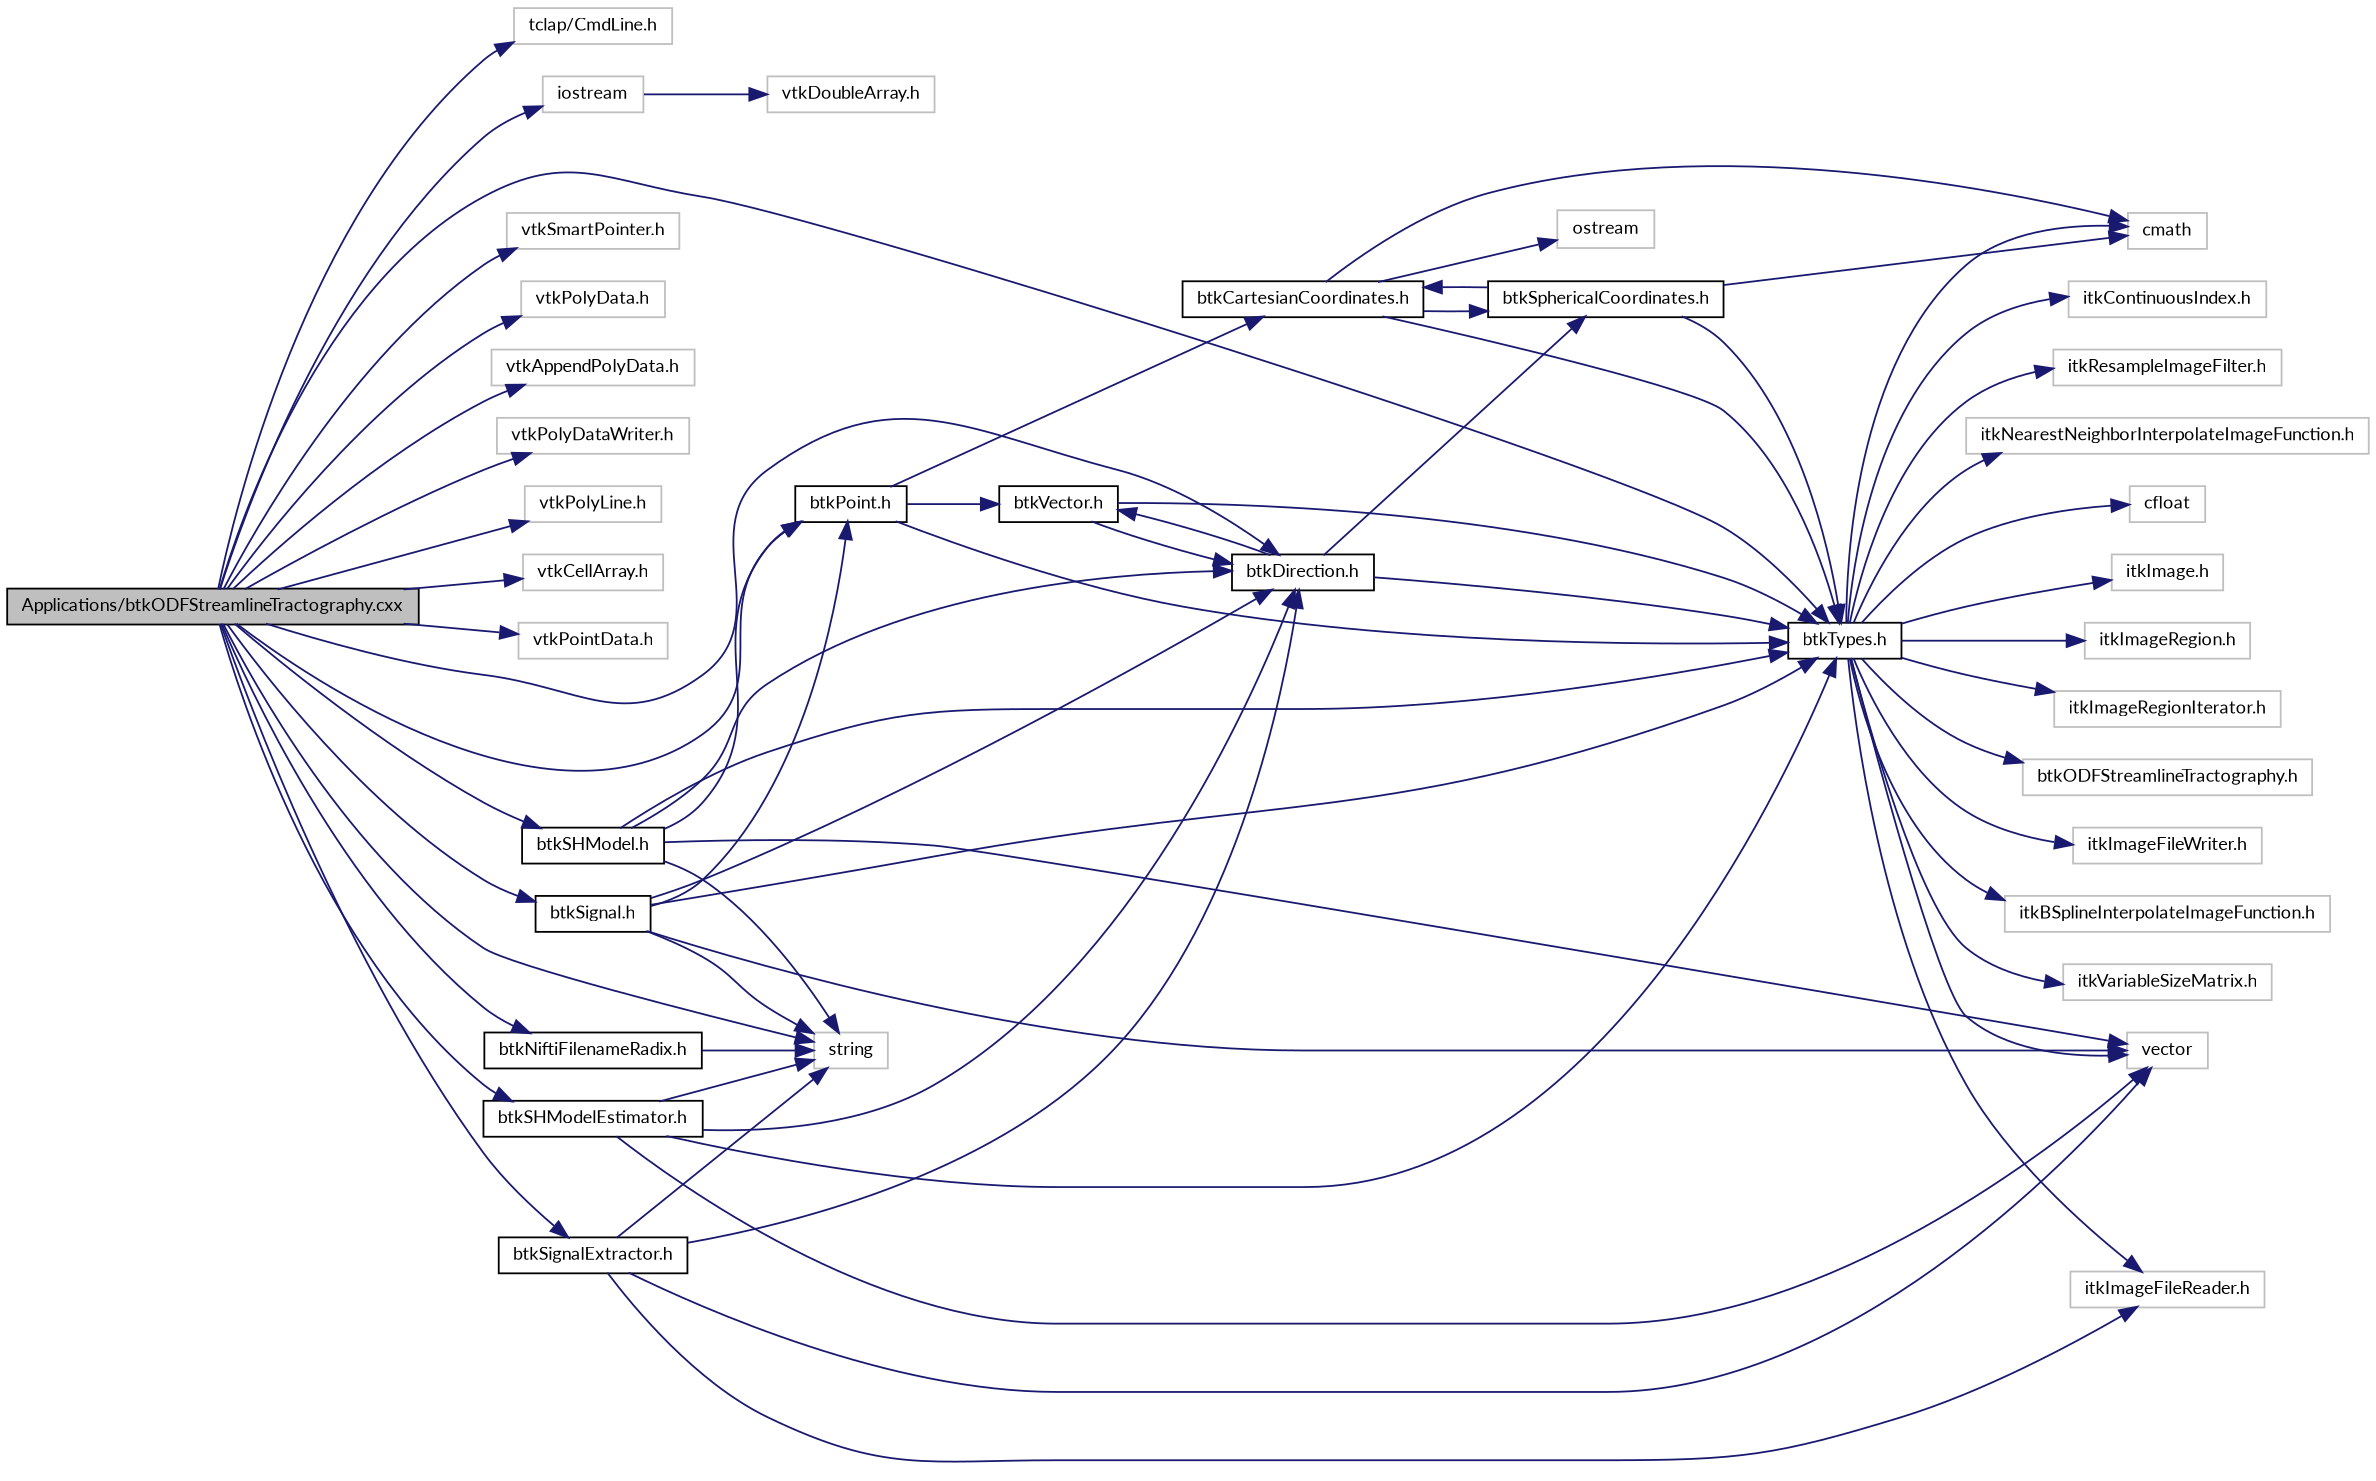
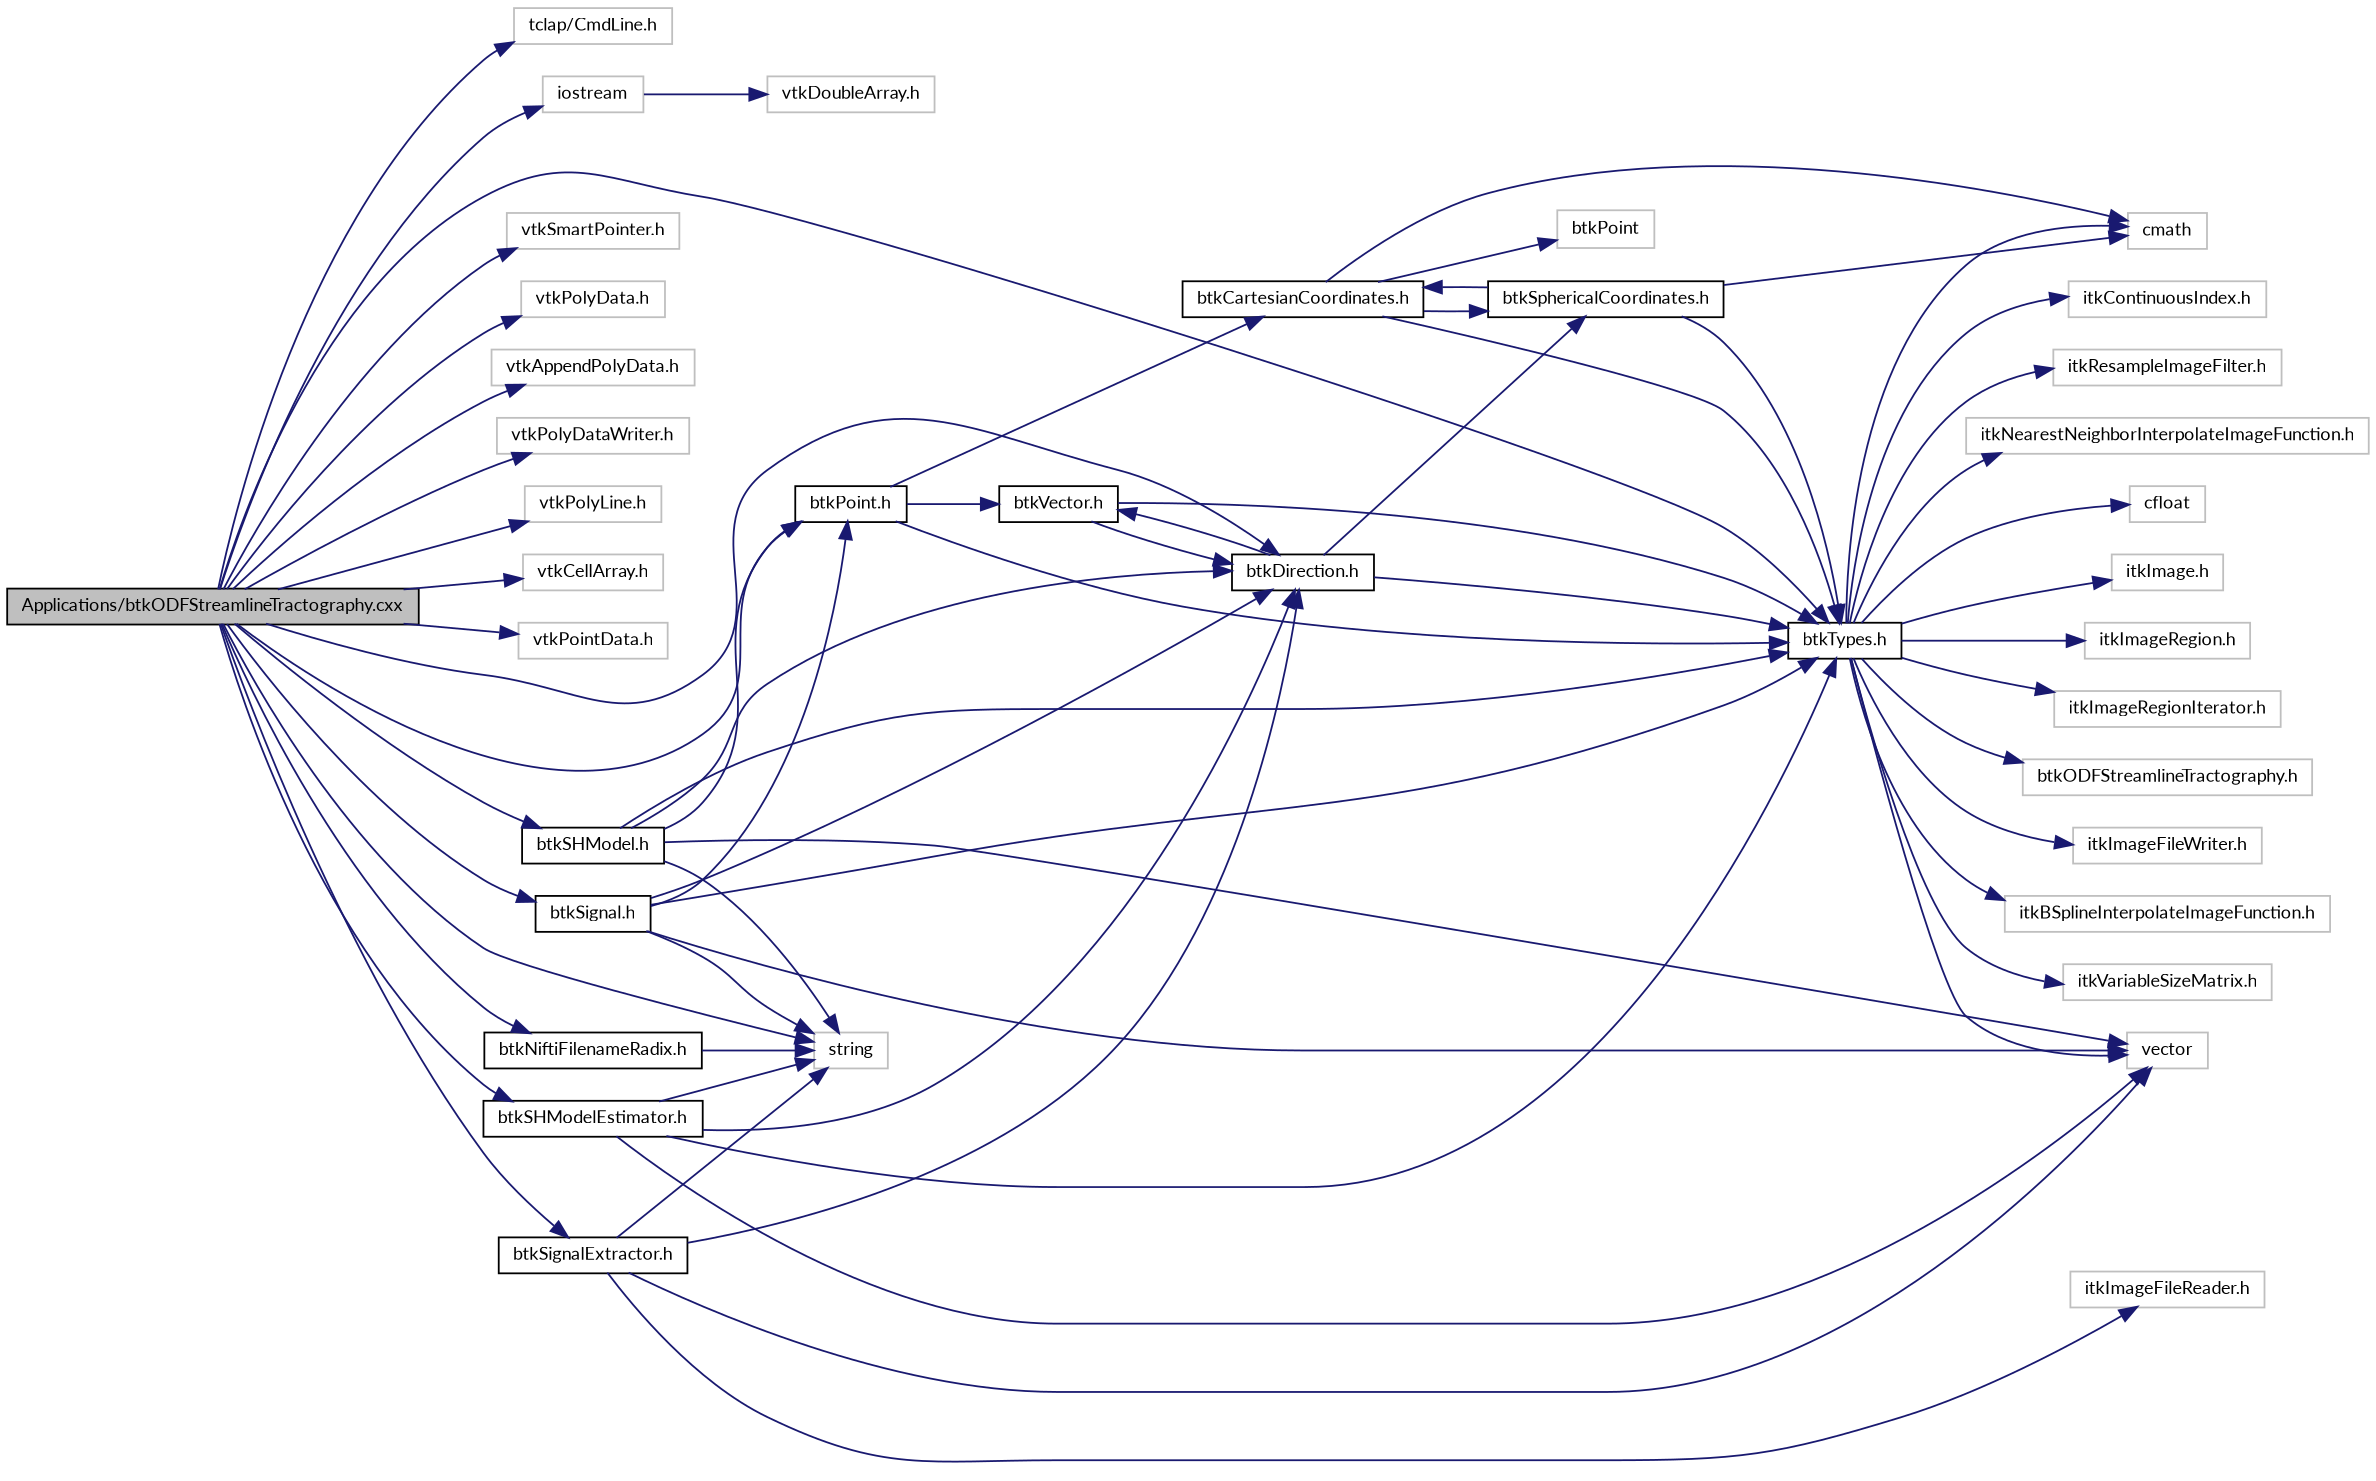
(1606, 229) -> (1606, 229)
(1923, 991) -> none
